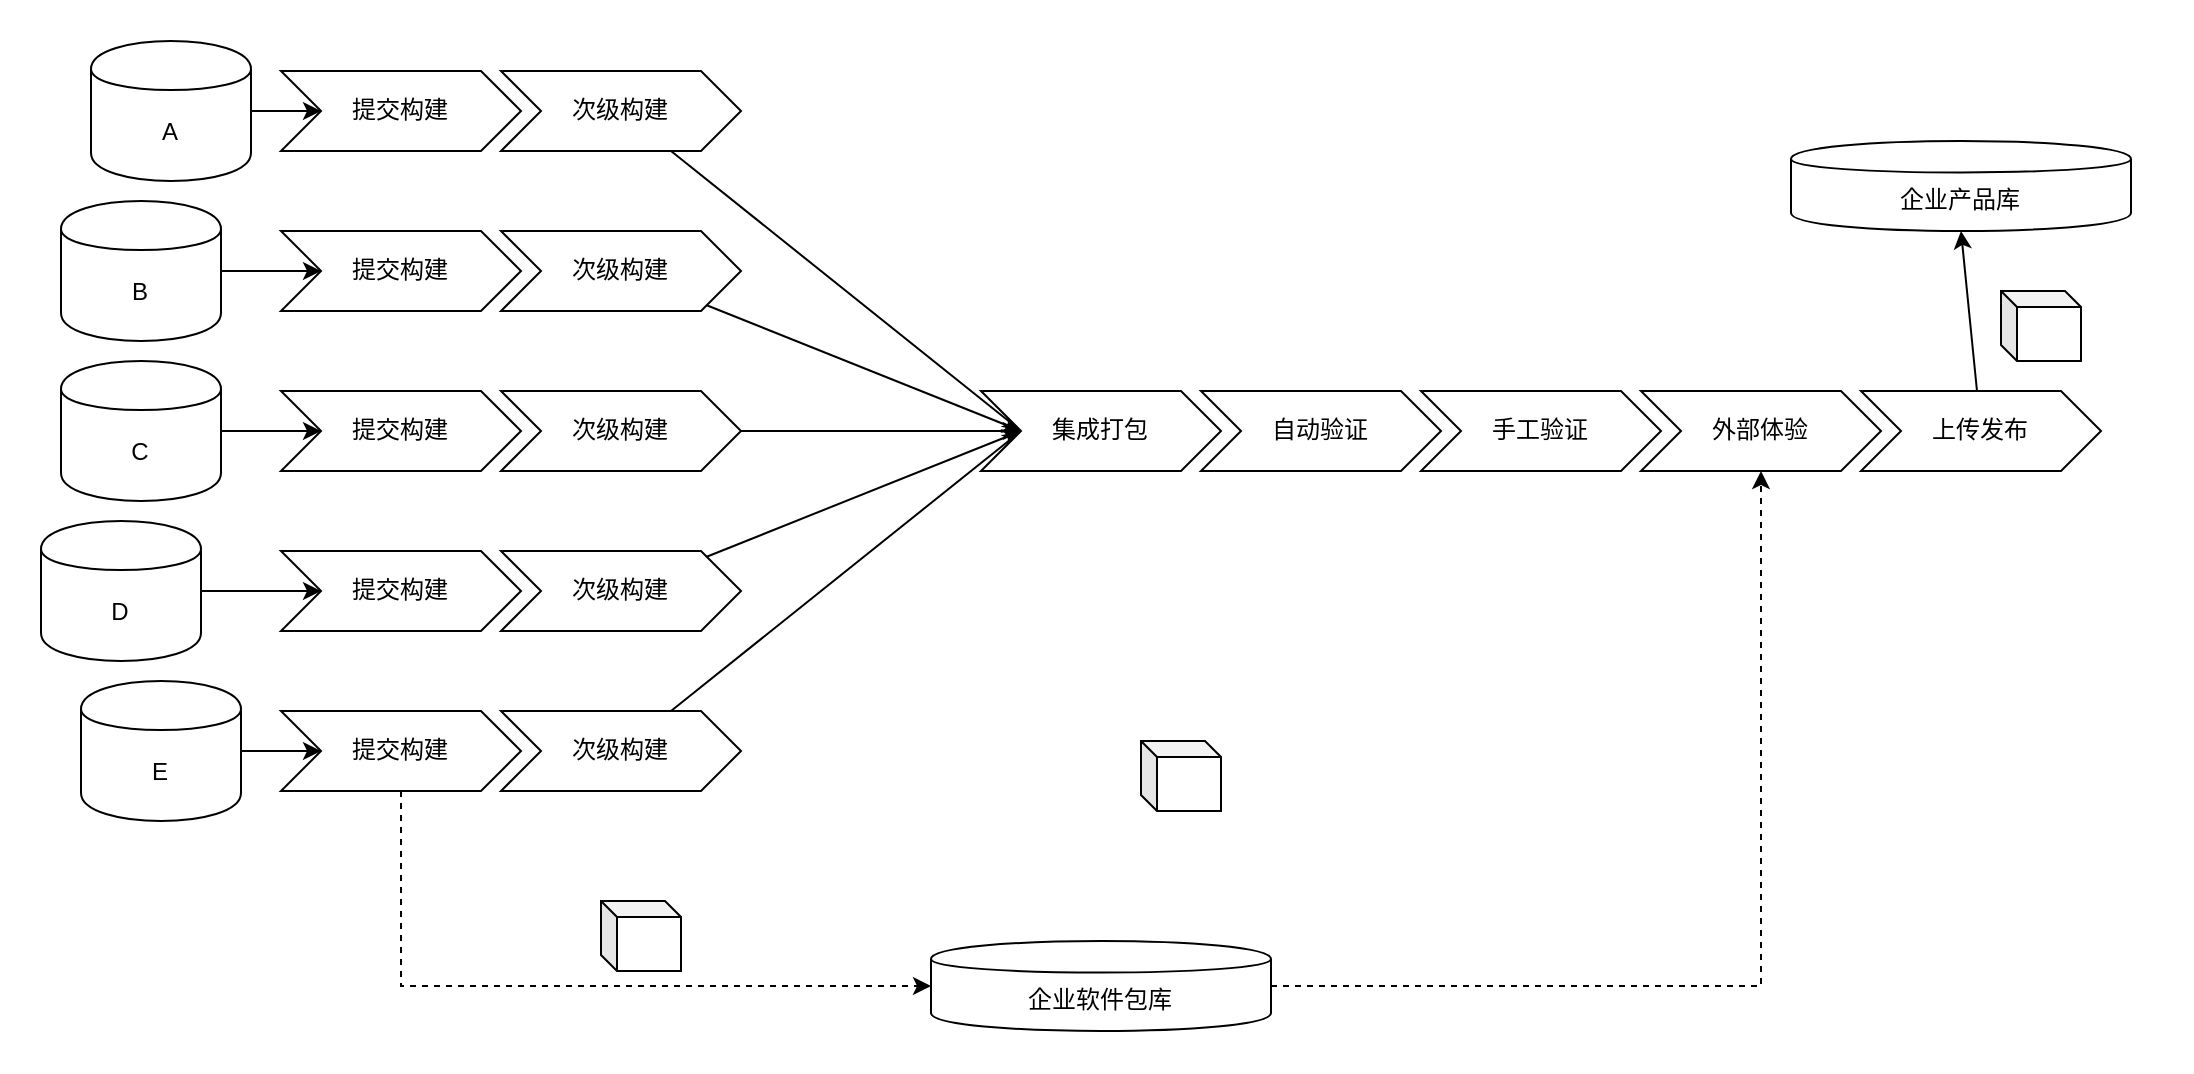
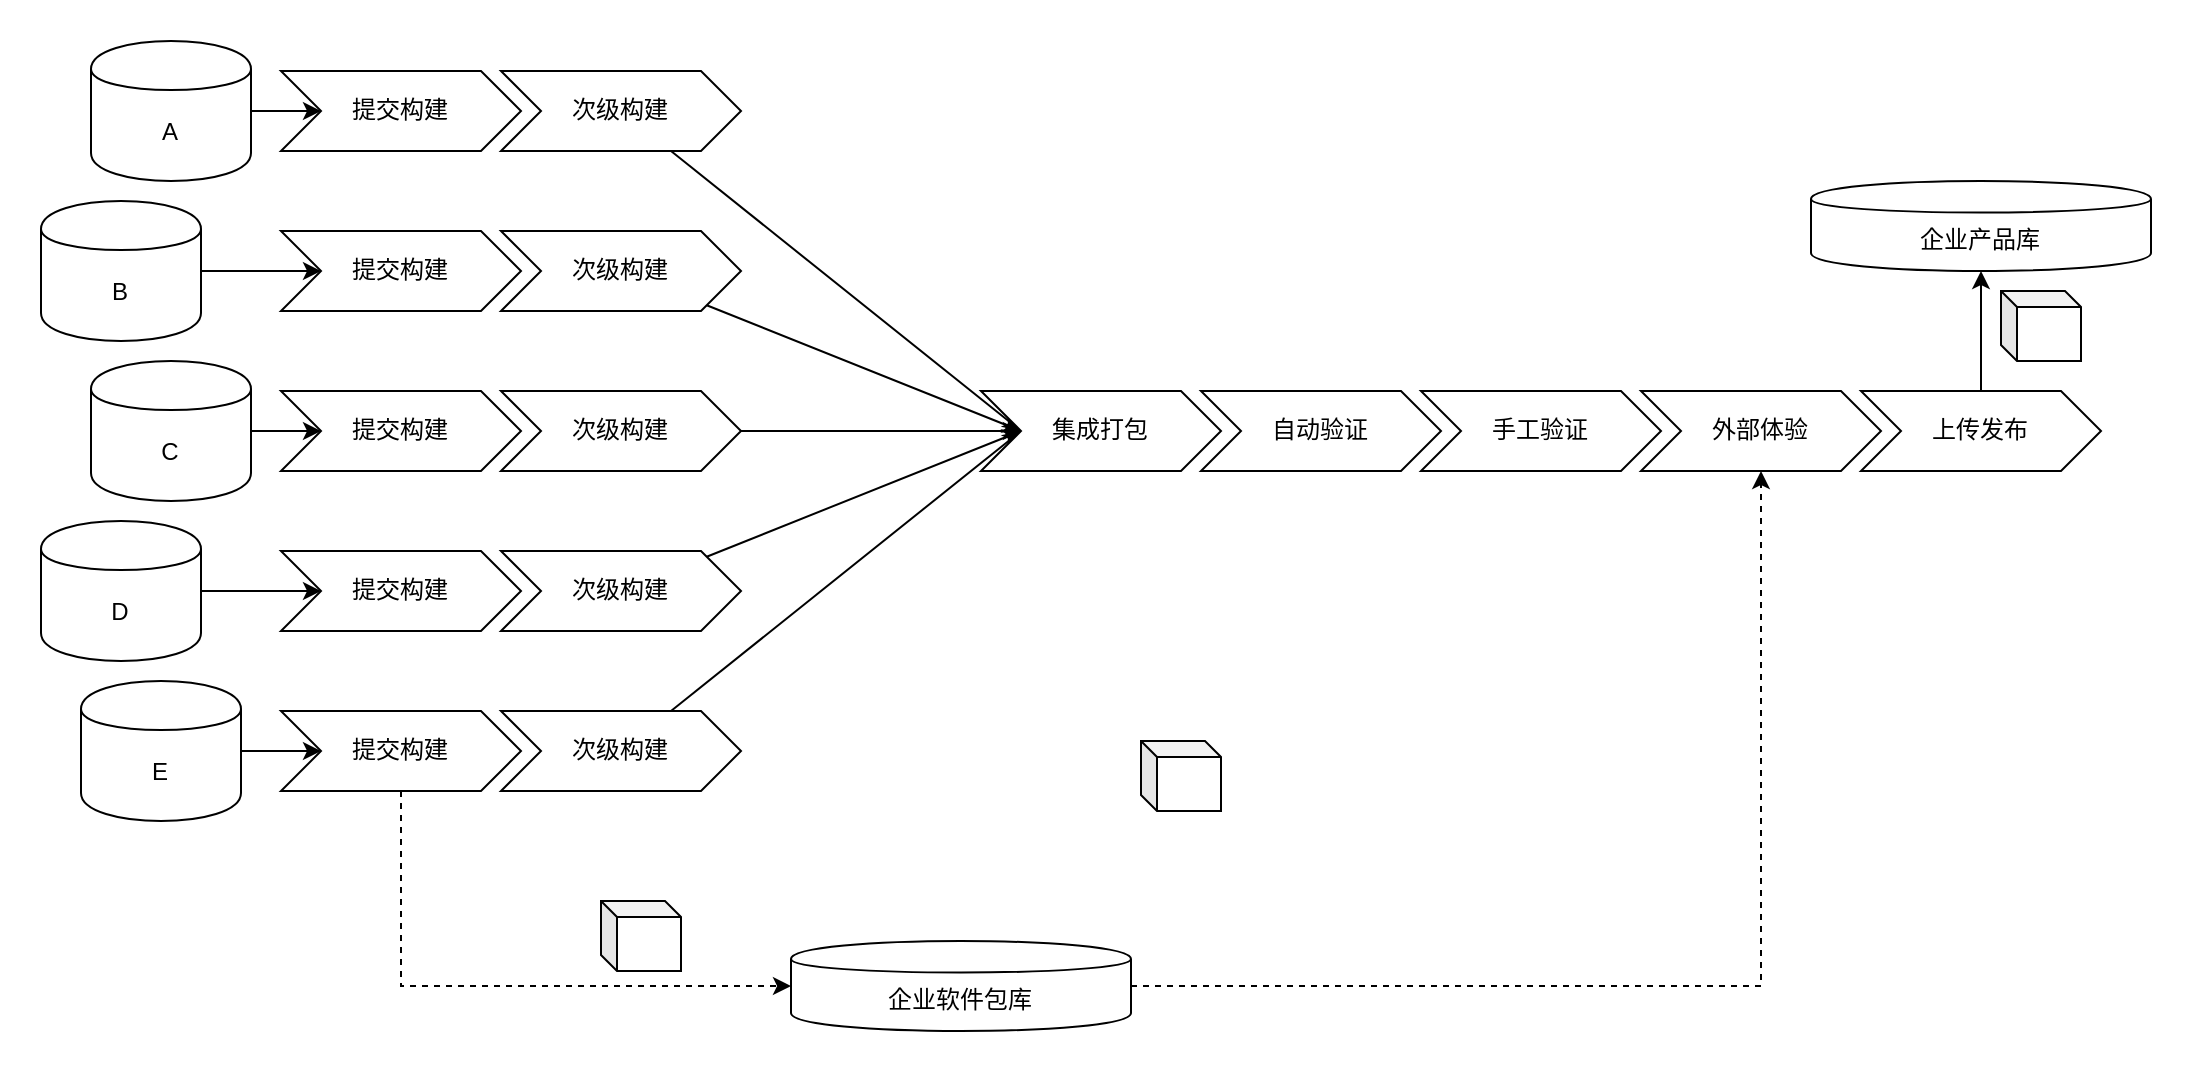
(1961, 186) -> (1981, 226)
(141, 271) -> (121, 271)
(141, 431) -> (171, 431)
(1101, 986) -> (961, 986)
